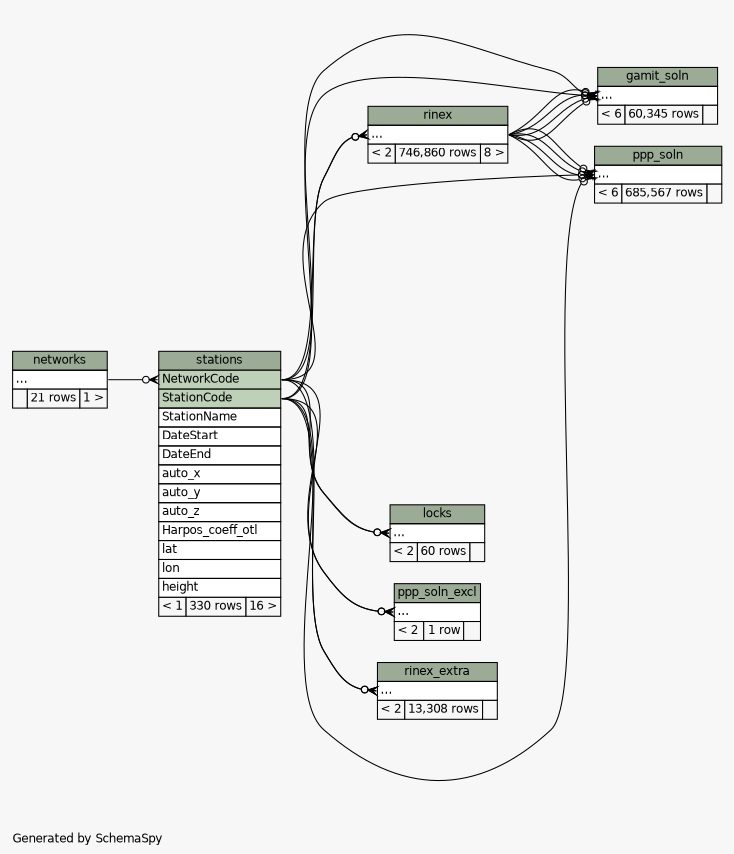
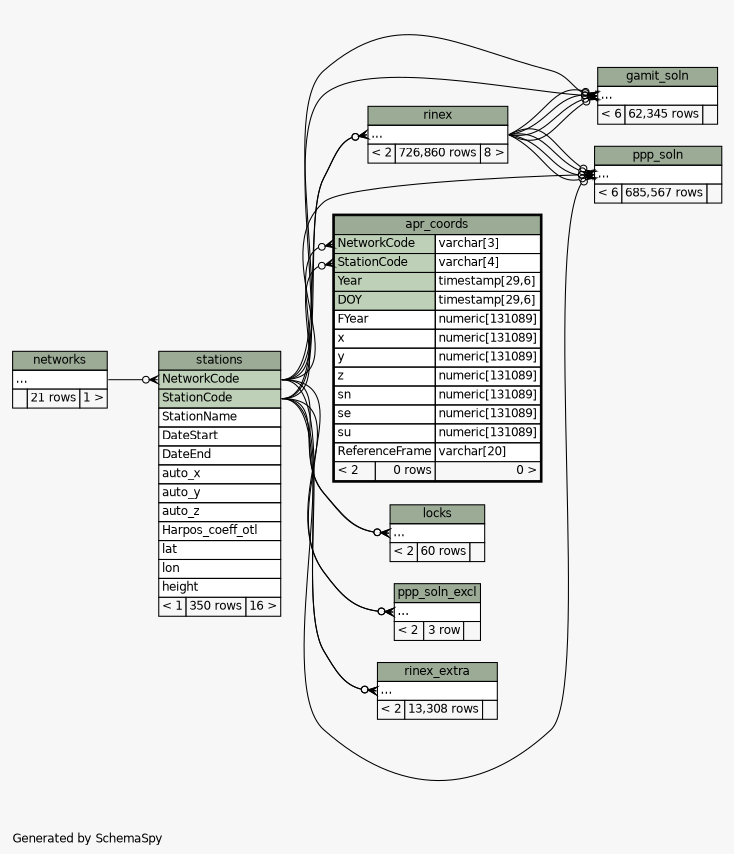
(664, 114) -> (664, 114)
(438, 153) -> (438, 153)
none -> (437, 348)
(216, 606) -> (216, 606)
(444, 630) -> (444, 630)
